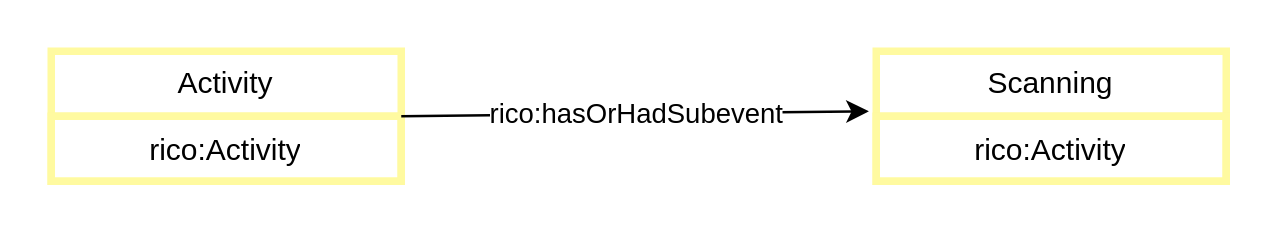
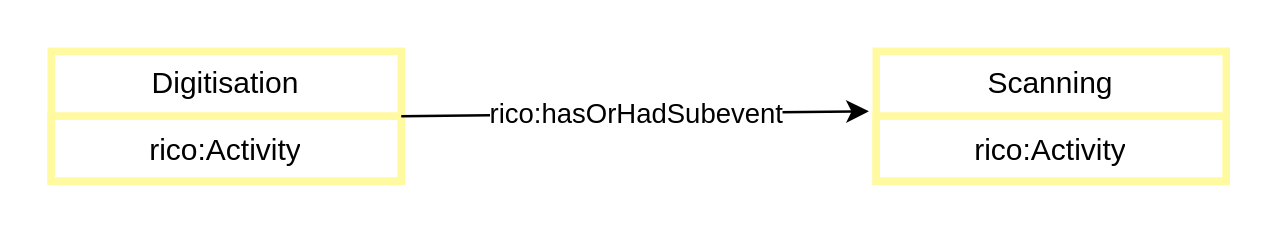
(226, 84) -> (226, 84)
